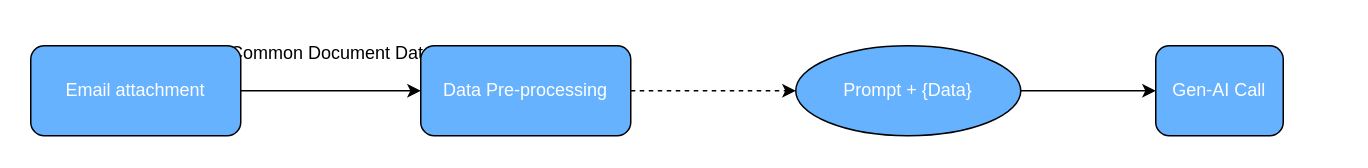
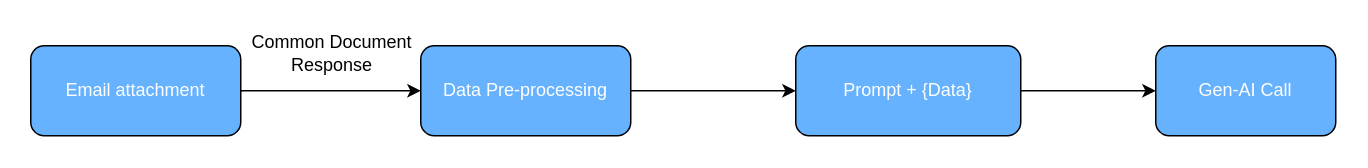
(332, 53) -> (332, 53)
(709, 91) -> (709, 91)
(908, 91) -> (908, 91)
(1220, 91) -> (1246, 91)
